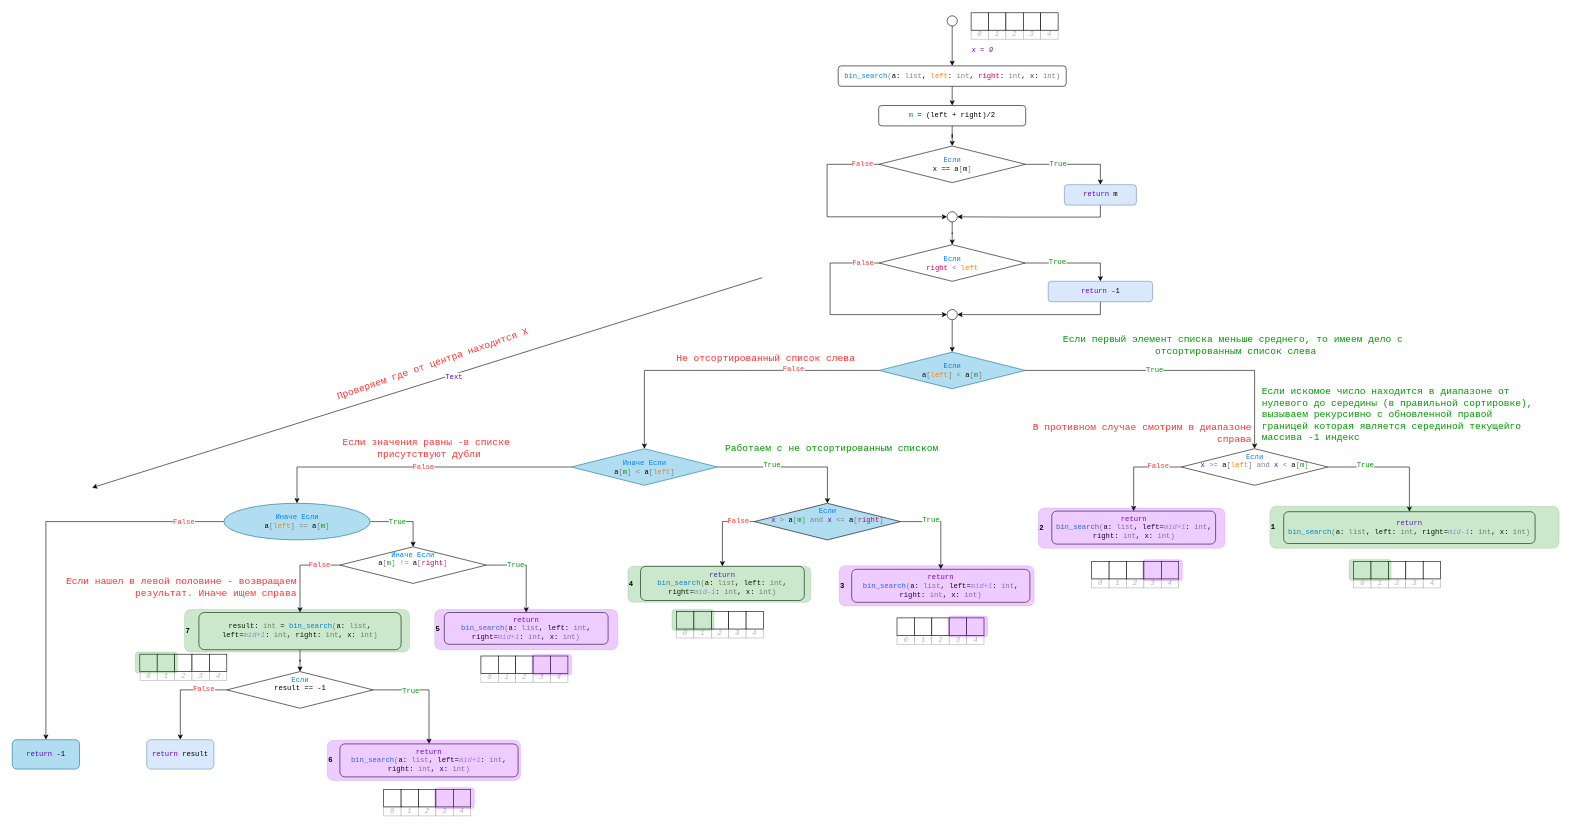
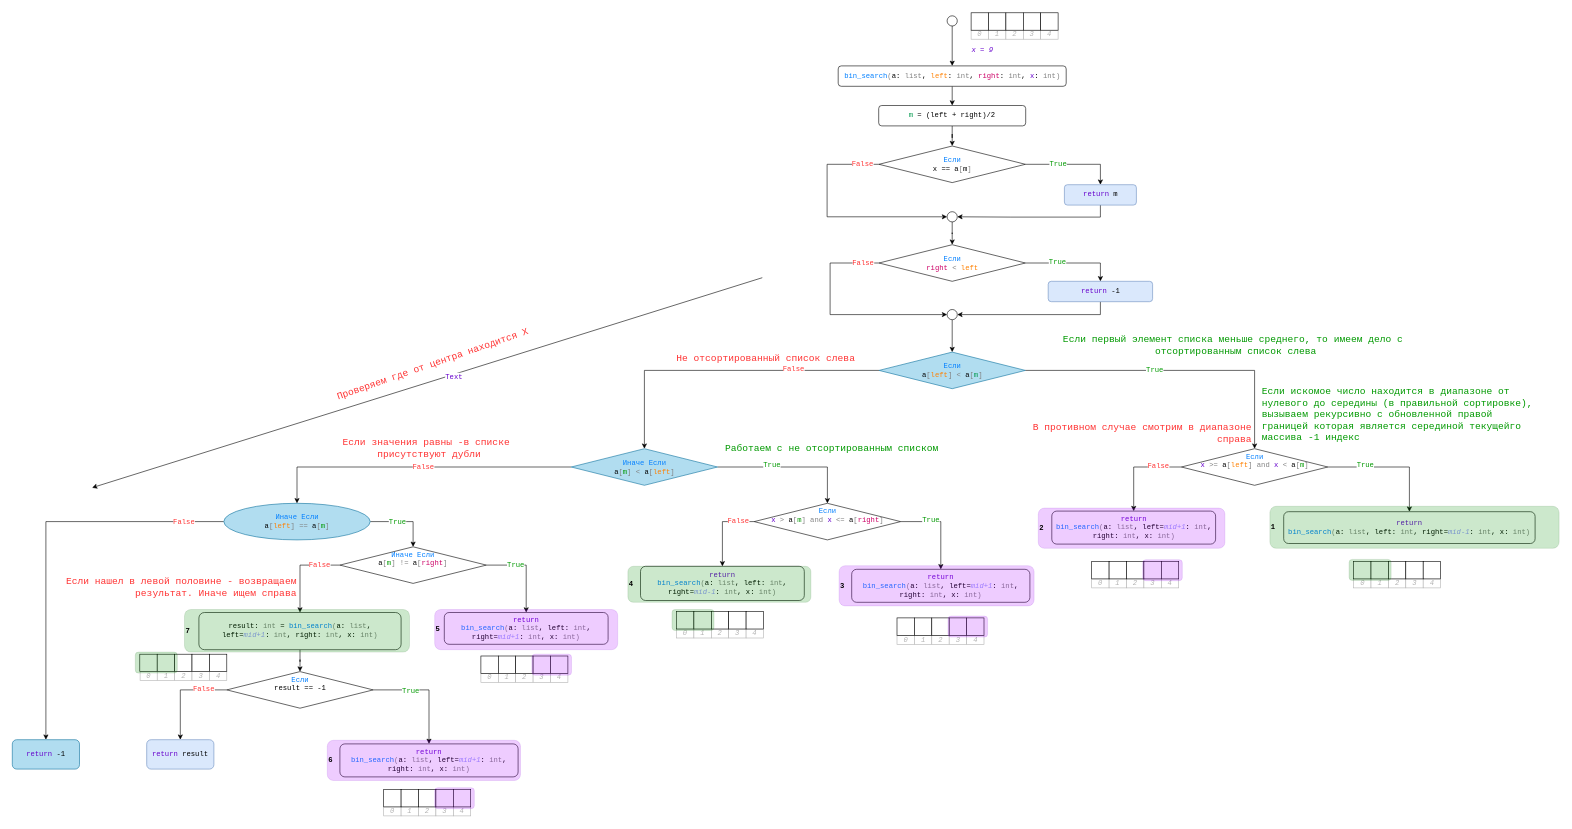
(827, 521) -> (827, 521)
